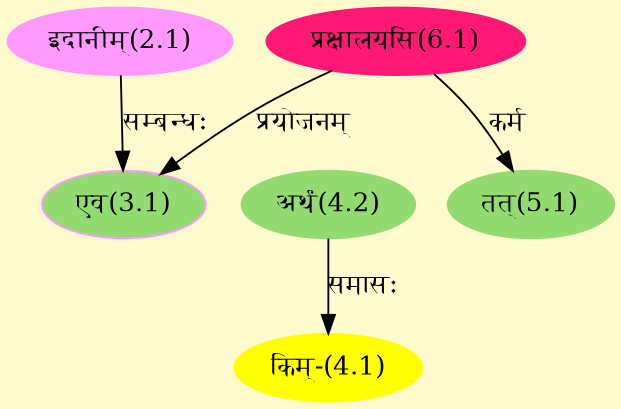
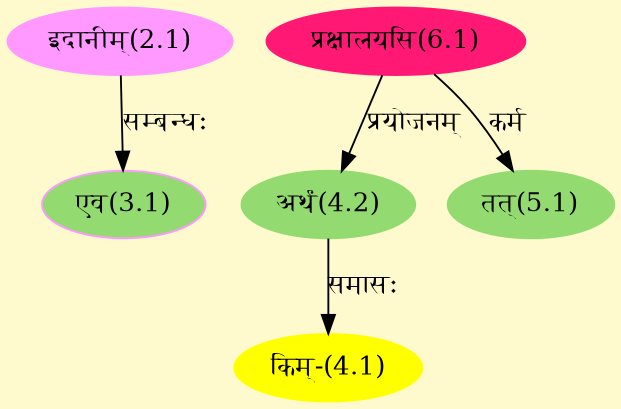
(251, 112) -> (366, 114)
